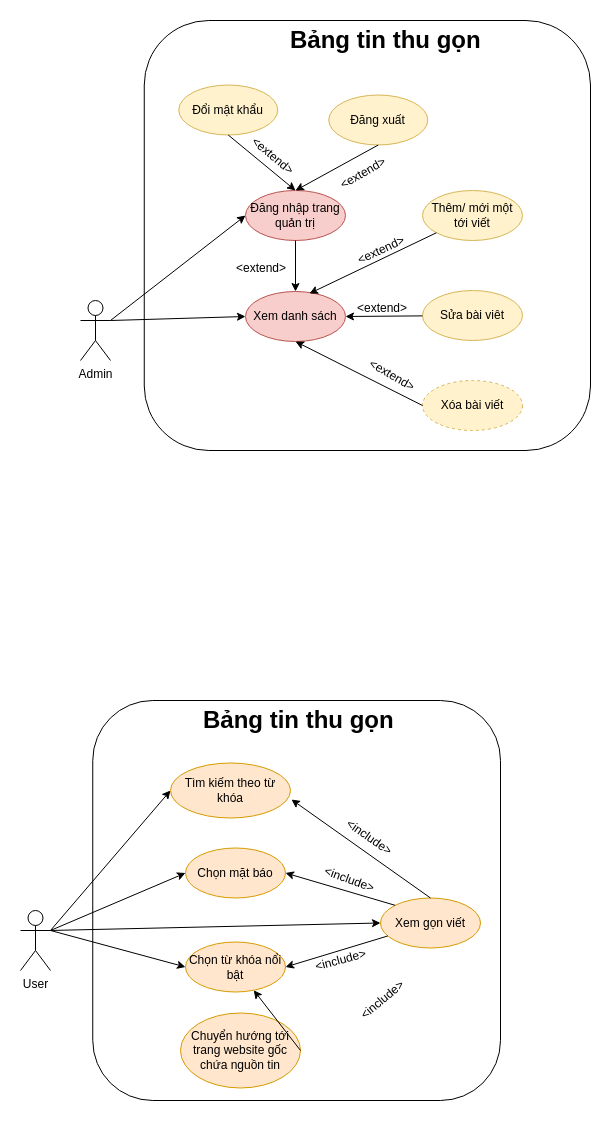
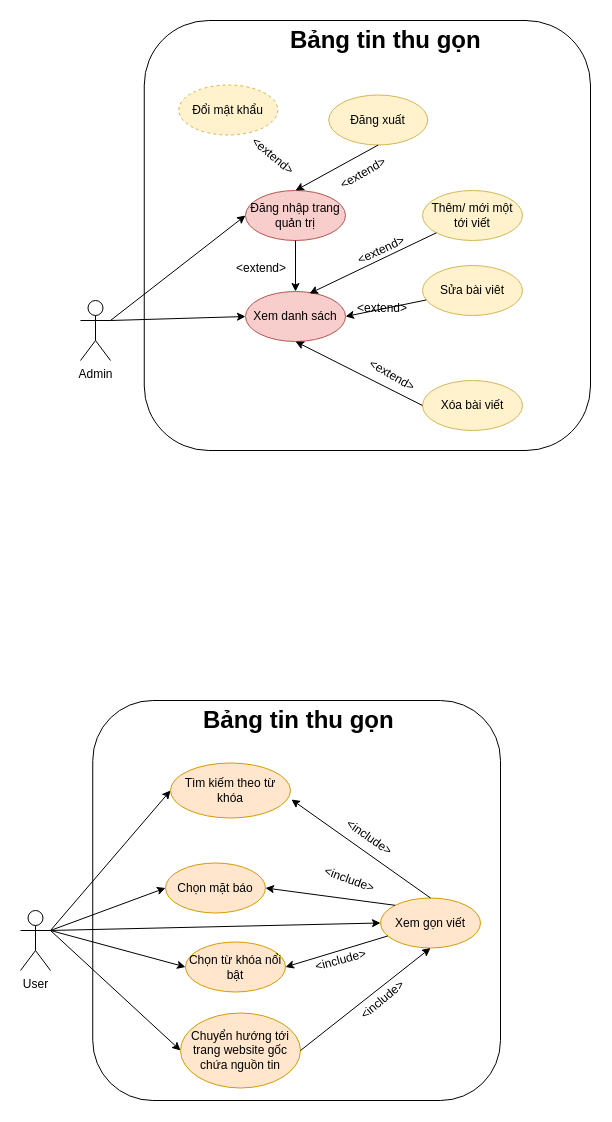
(228, 110) -> (228, 110)
(259, 161) -> none
(473, 316) -> (473, 291)
(473, 406) -> (473, 406)
(236, 873) -> (216, 888)
none -> (114, 989)
(279, 1023) -> (363, 1002)
